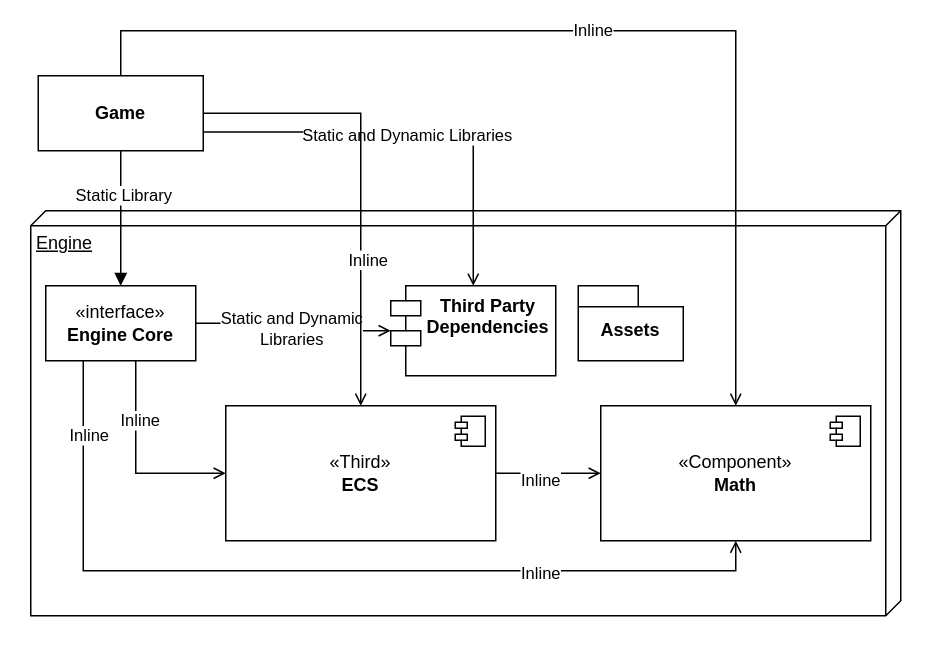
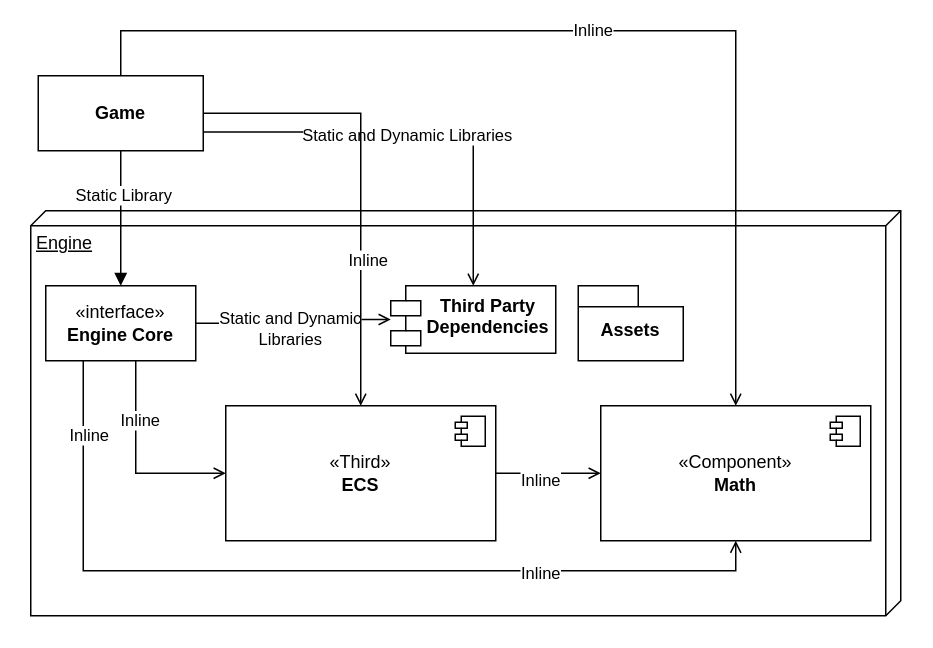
(473, 331) -> (473, 320)
